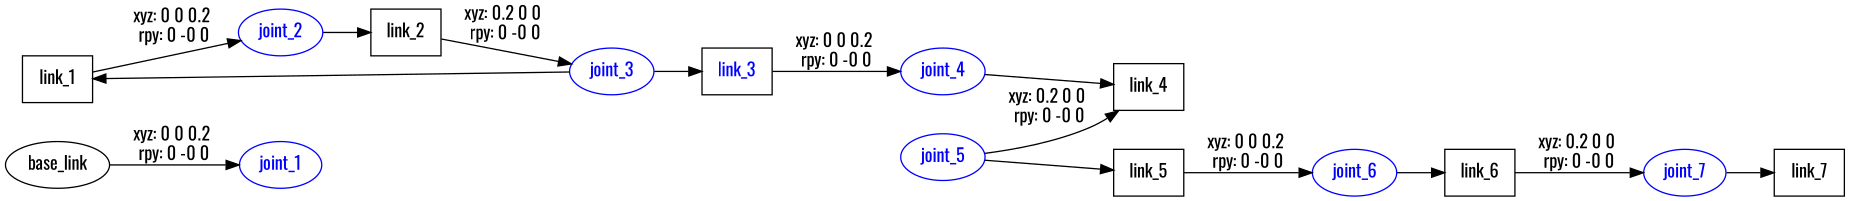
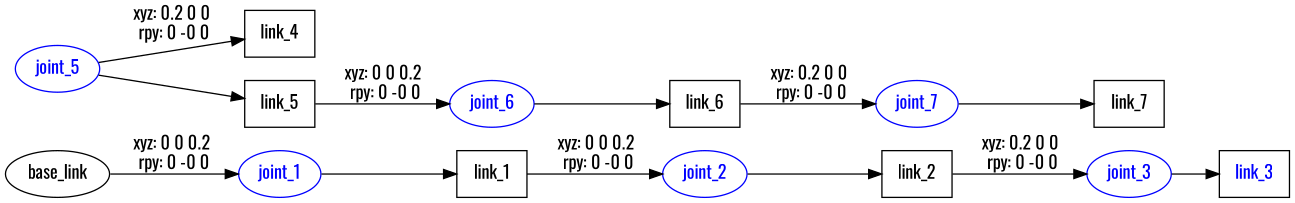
(943, 71) -> none
(338, 75) -> (382, 174)
